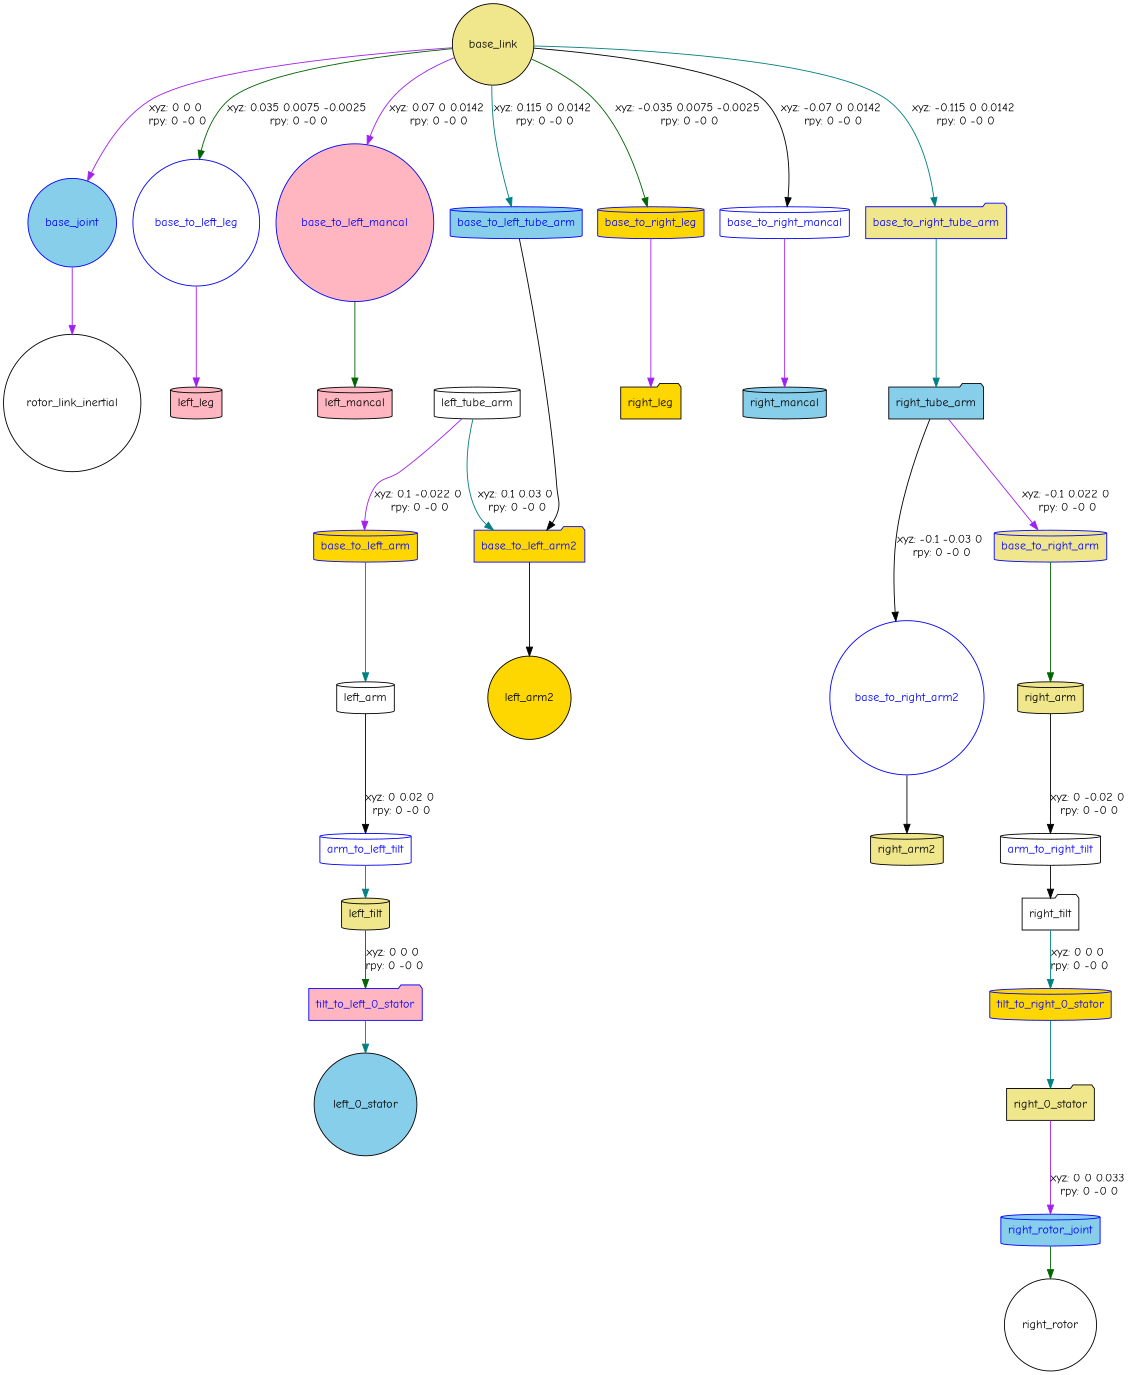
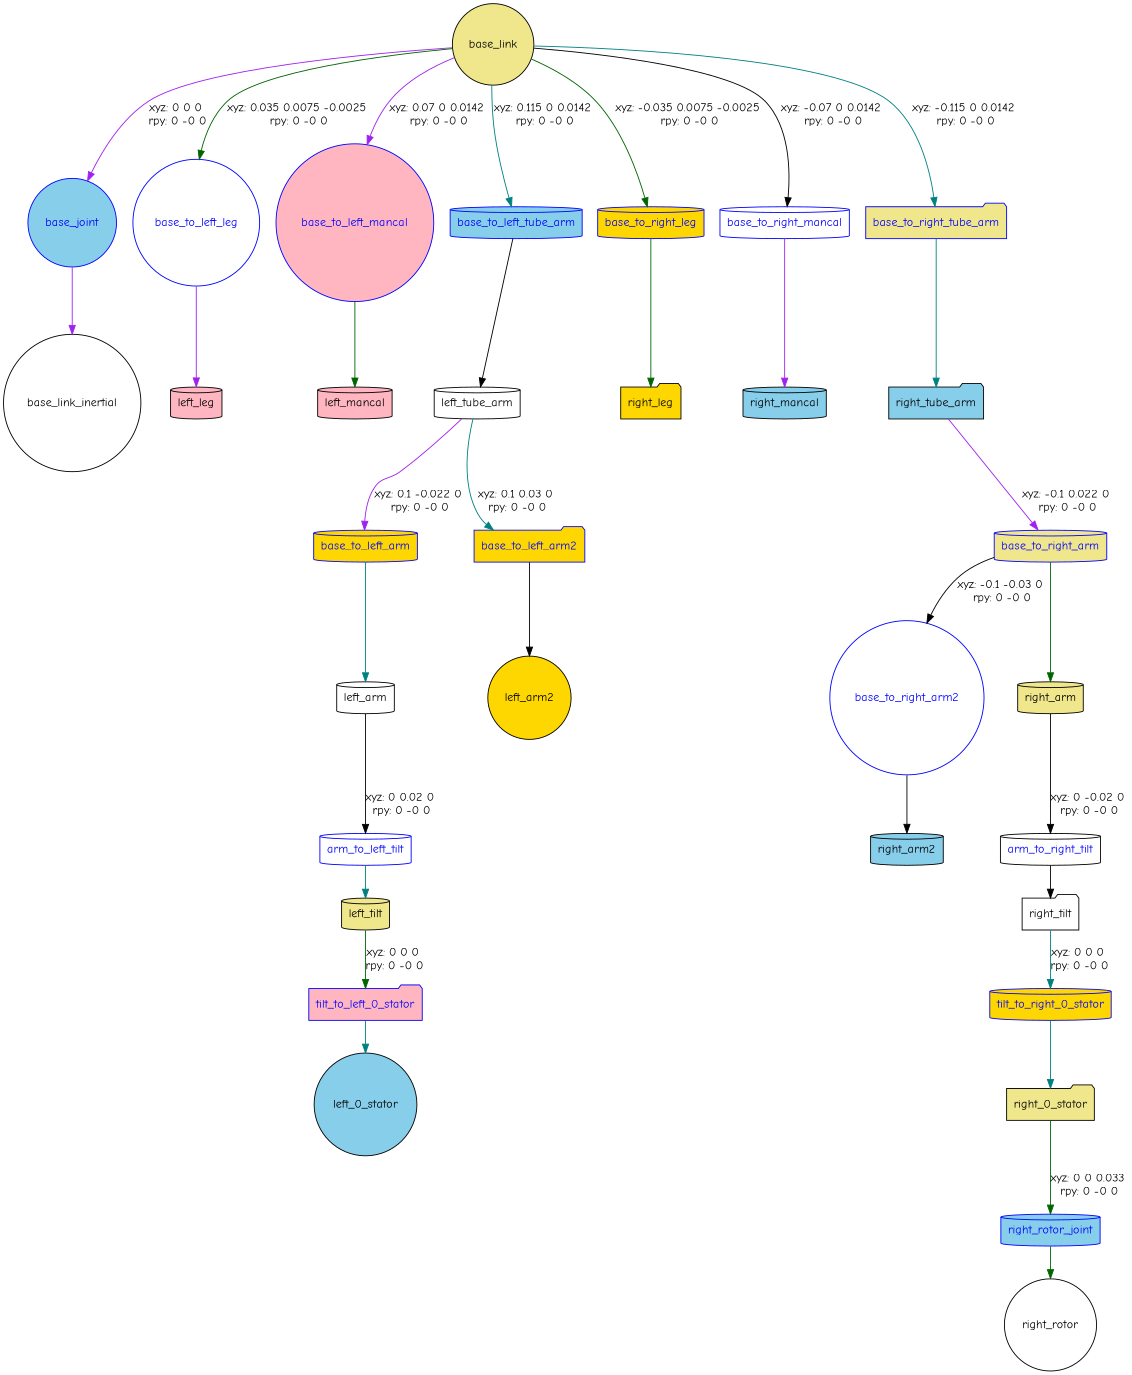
(651, 308) -> (651, 308)
(544, 381) -> (498, 309)
(72, 403) -> (72, 403)
(900, 513) -> (956, 579)
(907, 849) -> (907, 849)
(1050, 1163) -> (1050, 1163)
